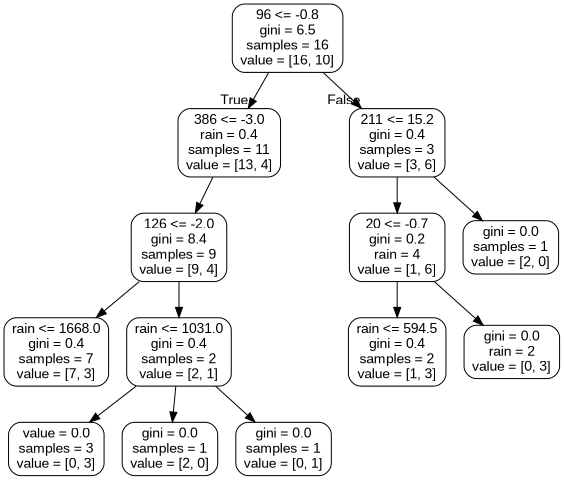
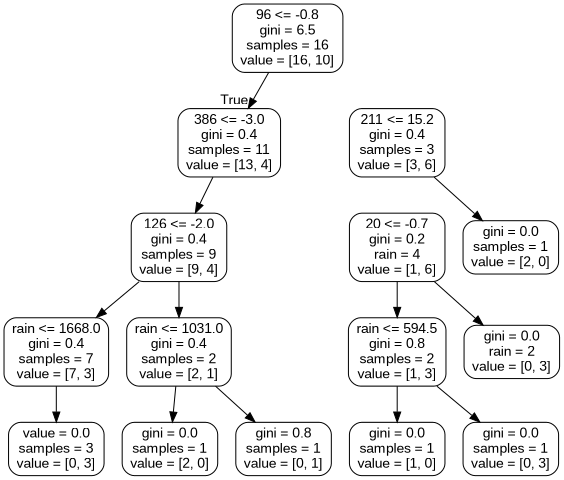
(338, 87) -> none
(229, 143) -> (229, 143)
(397, 190) -> none
(179, 247) -> (179, 247)
(397, 352) -> (397, 352)
(117, 401) -> (56, 399)
(284, 449) -> (284, 449)
none -> (397, 449)
none -> (511, 449)
